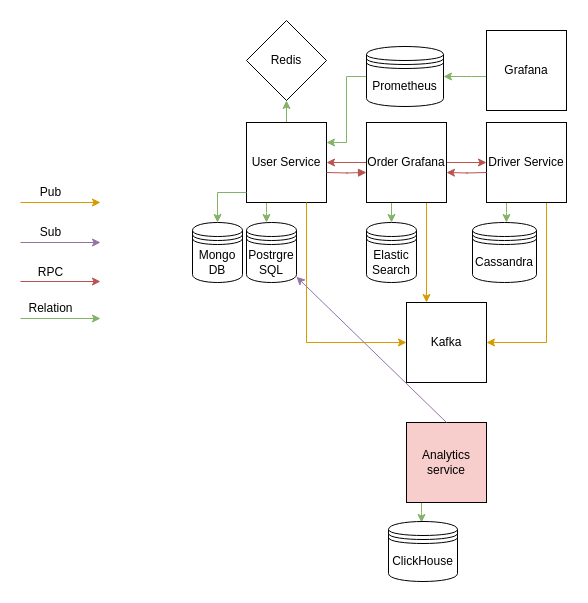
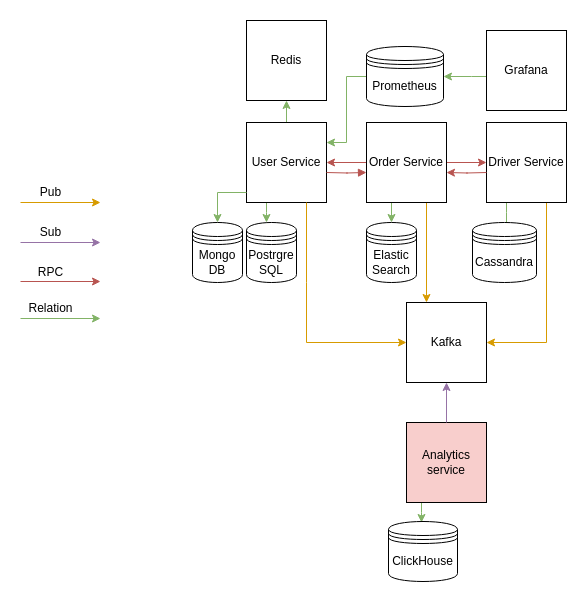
(287, 61) -> (287, 61)
(407, 163) -> (407, 163)
(507, 215) -> (507, 217)
(374, 352) -> (447, 406)
